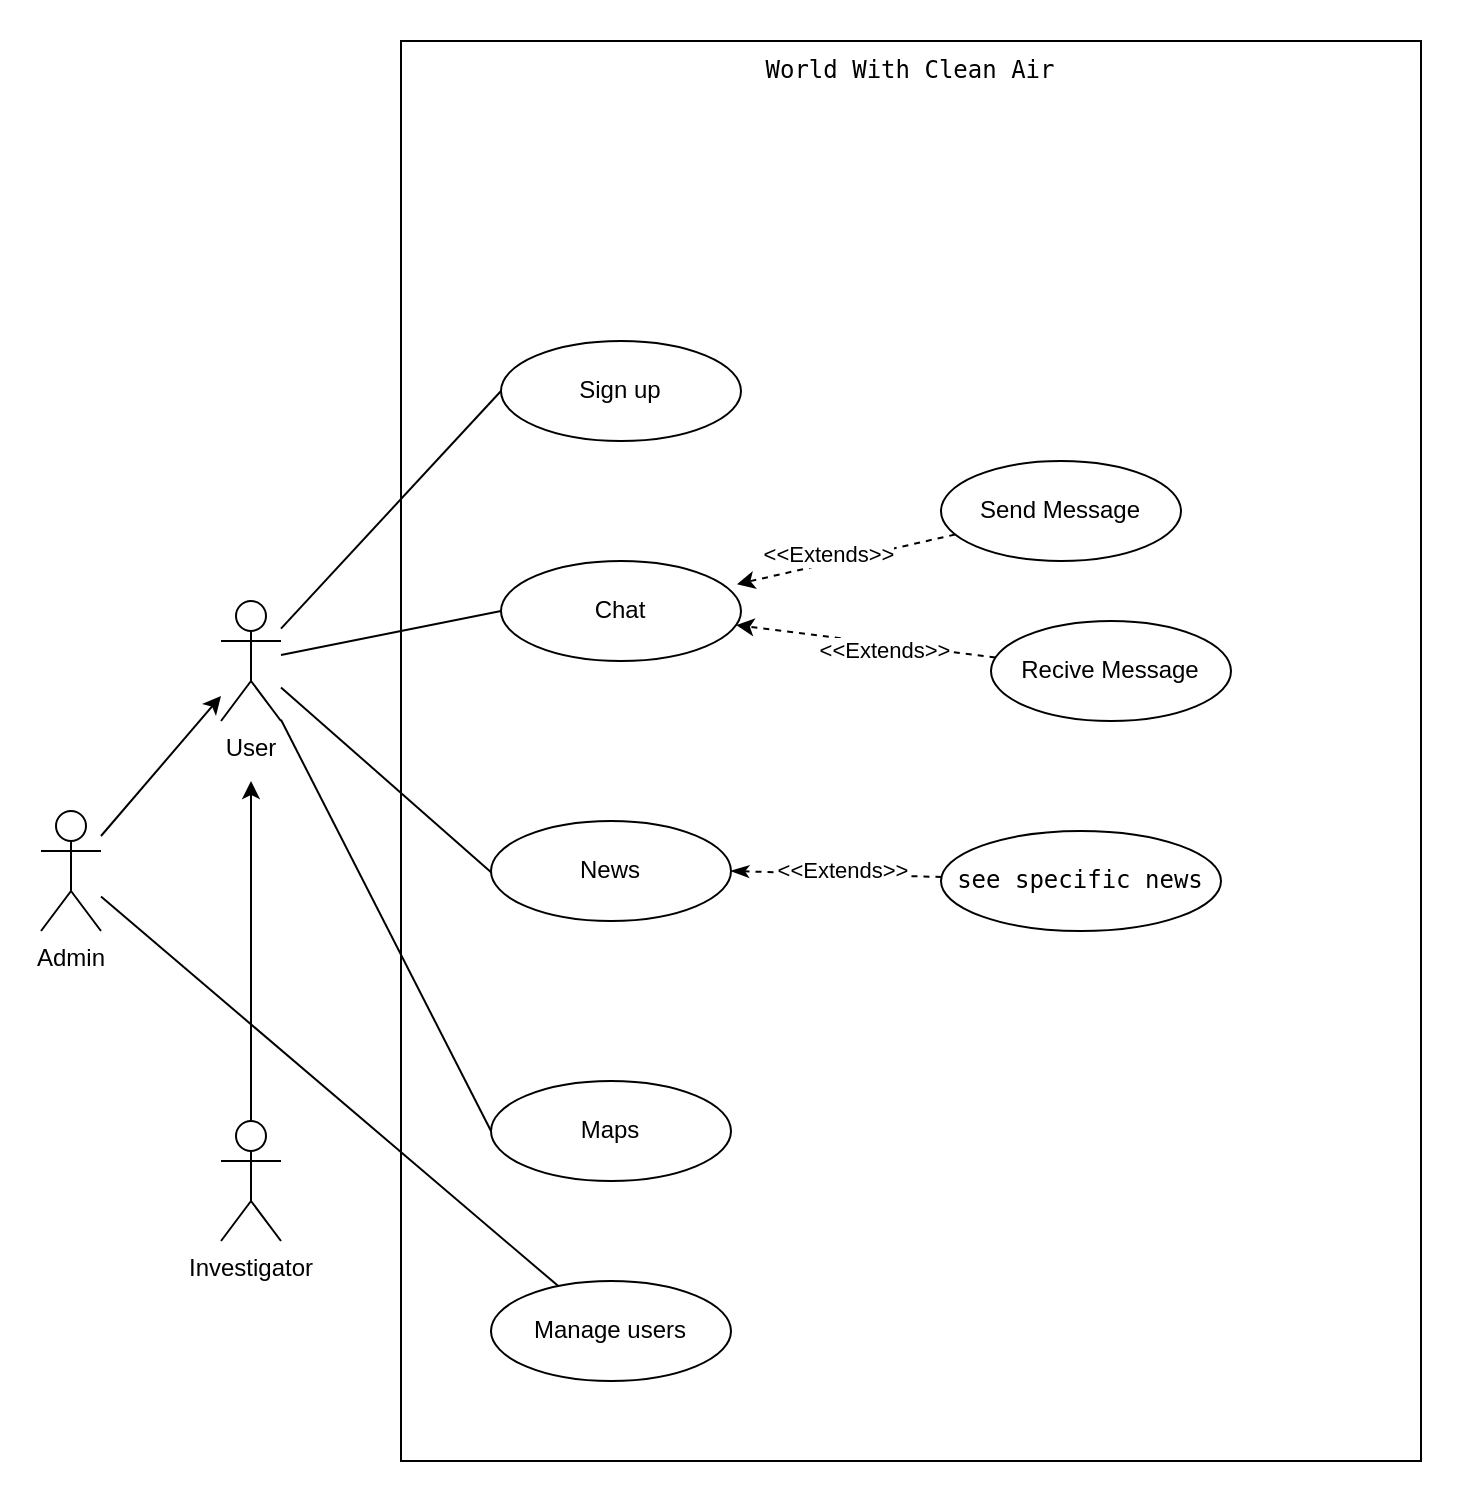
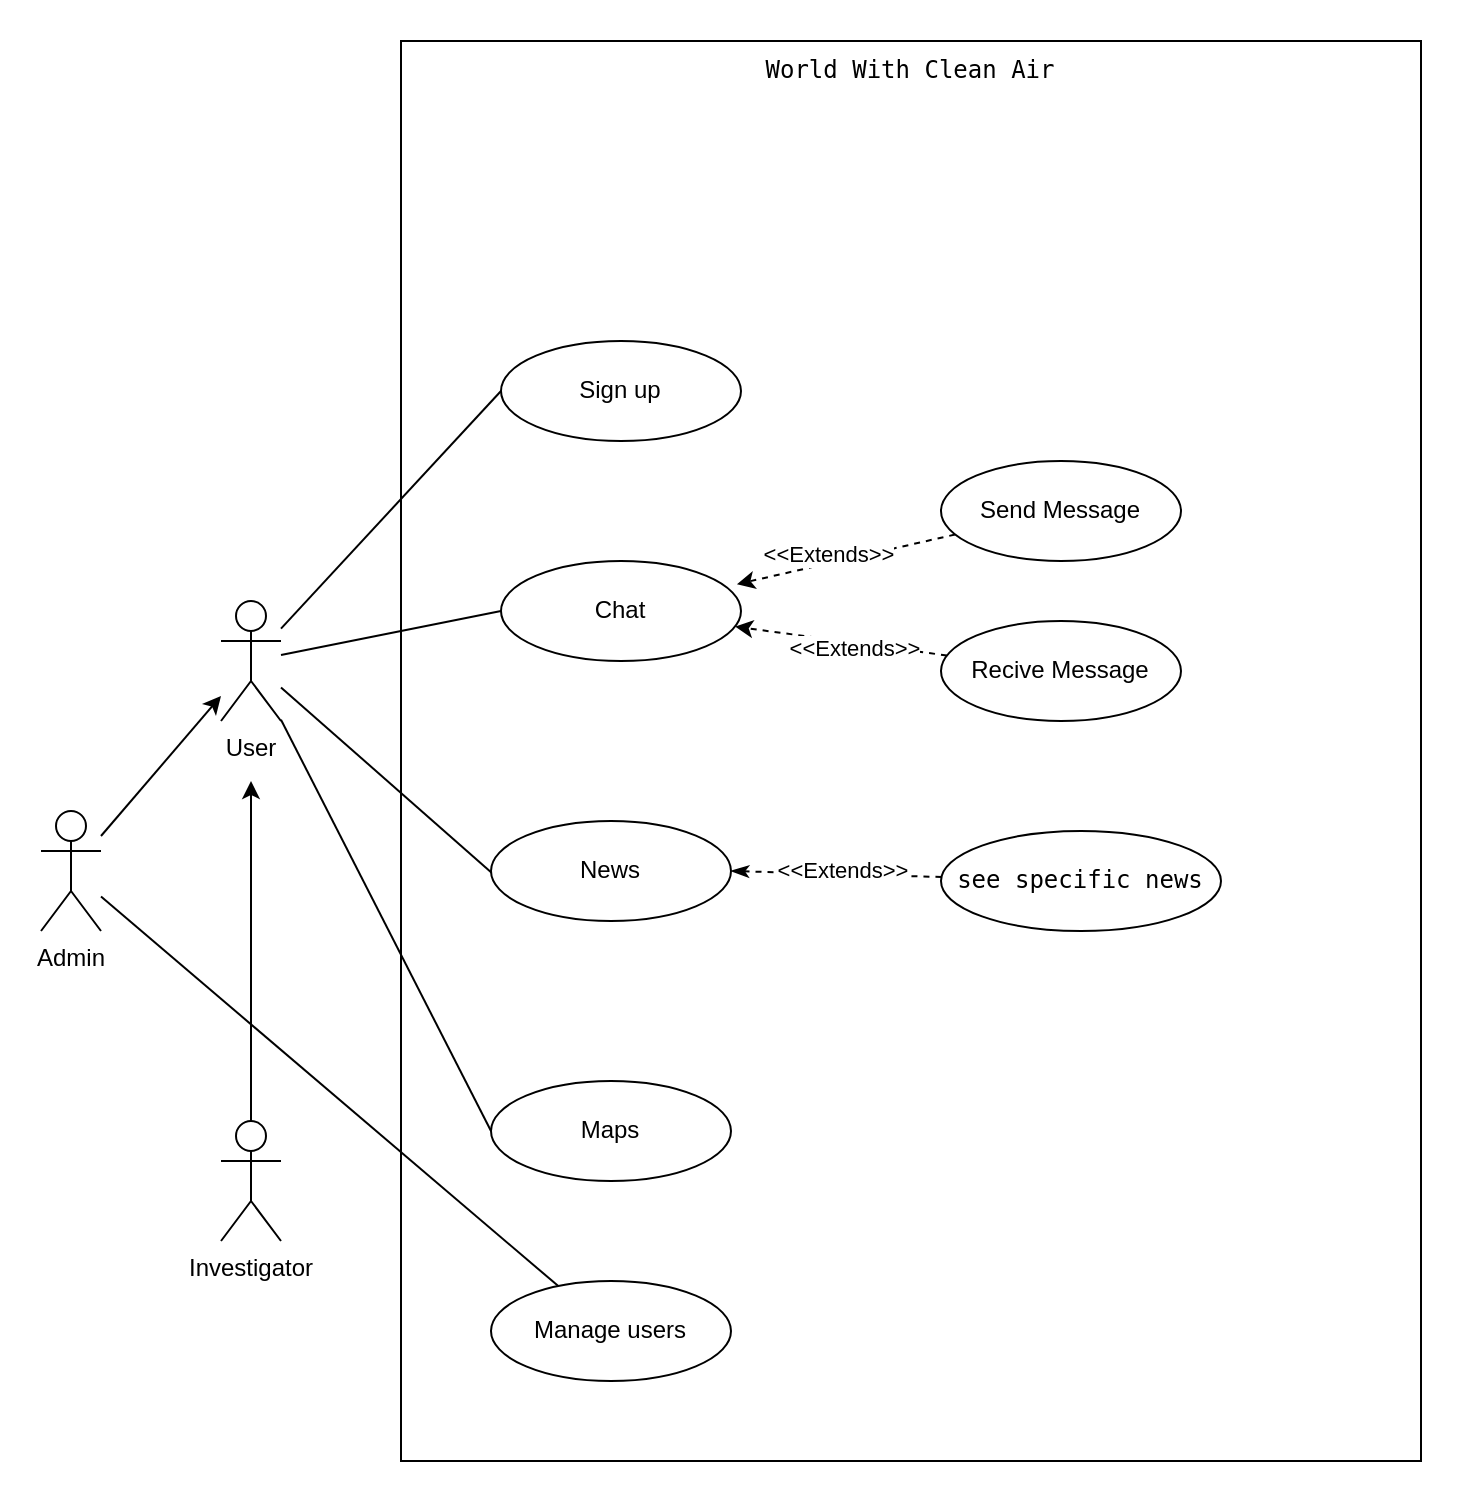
(1111, 671) -> (1061, 671)
